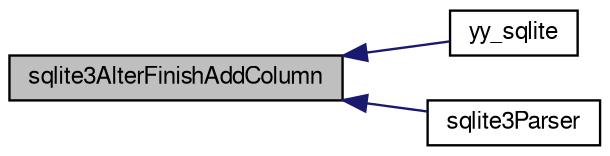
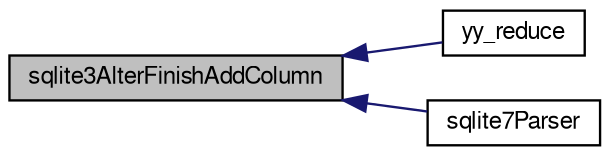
(514, 33) -> (514, 33)
(514, 123) -> (514, 123)
